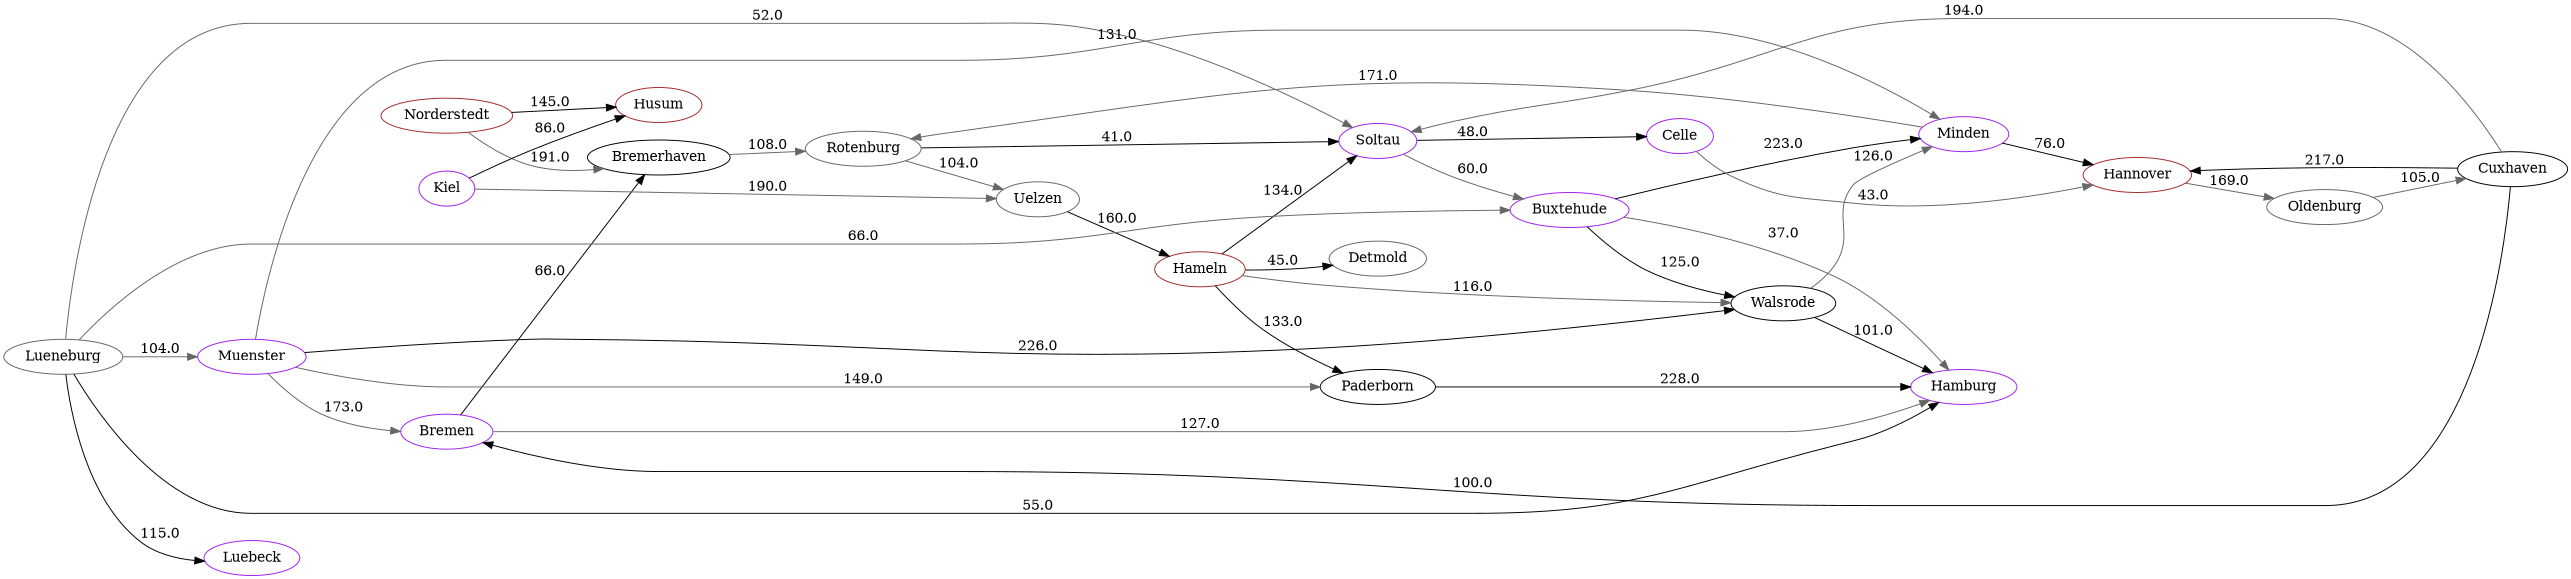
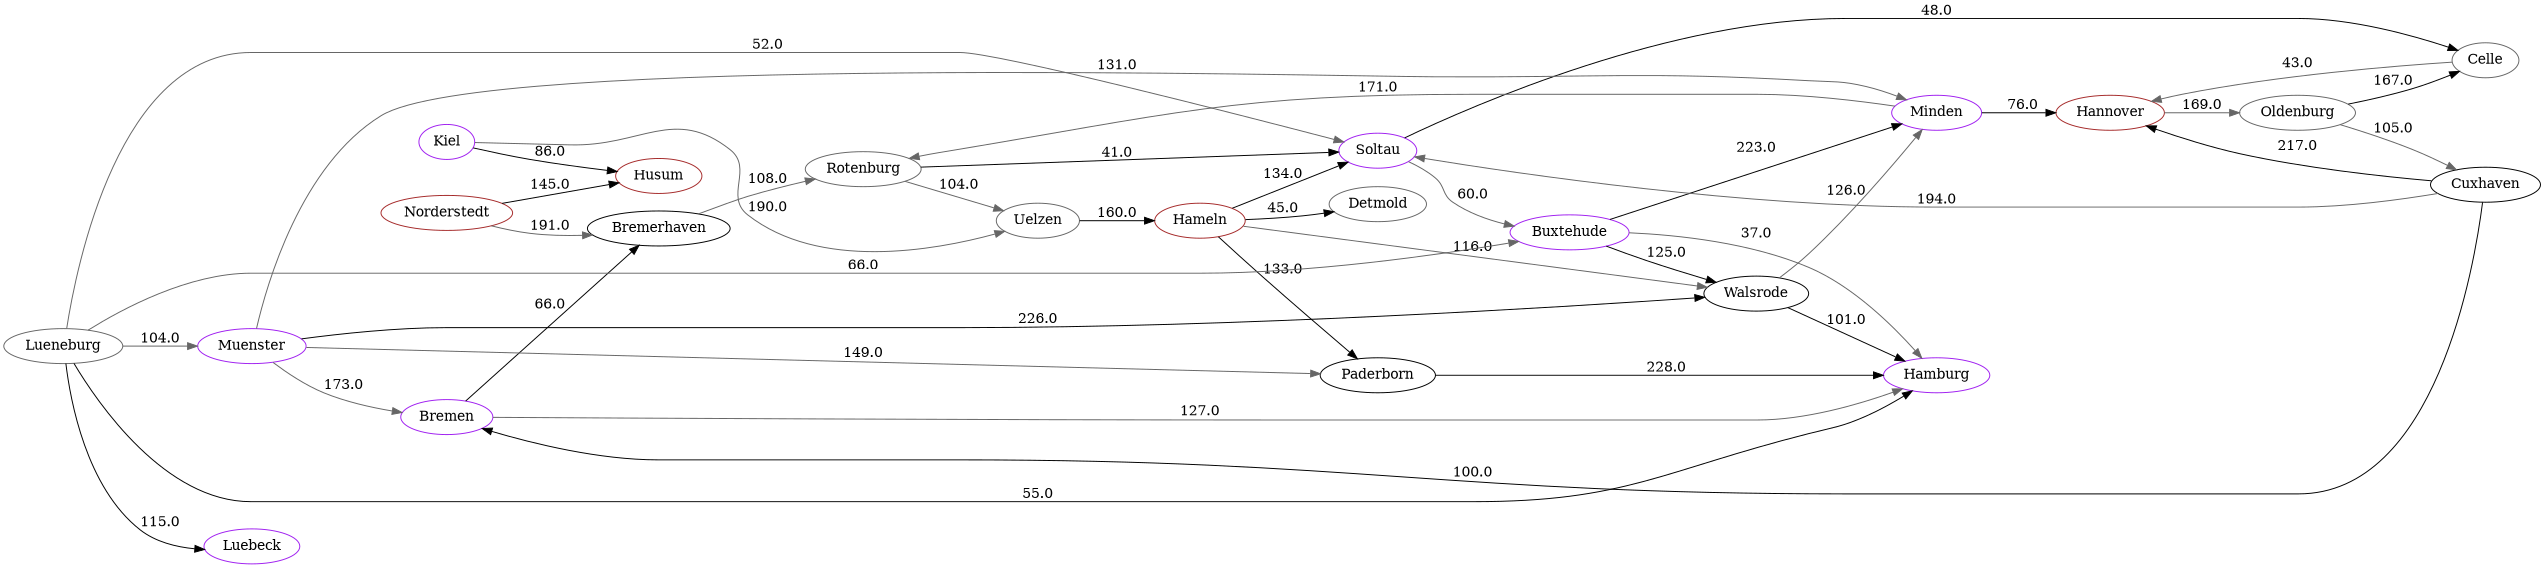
none -> (2400, 92)
(1680, 136) -> (2485, 60)
